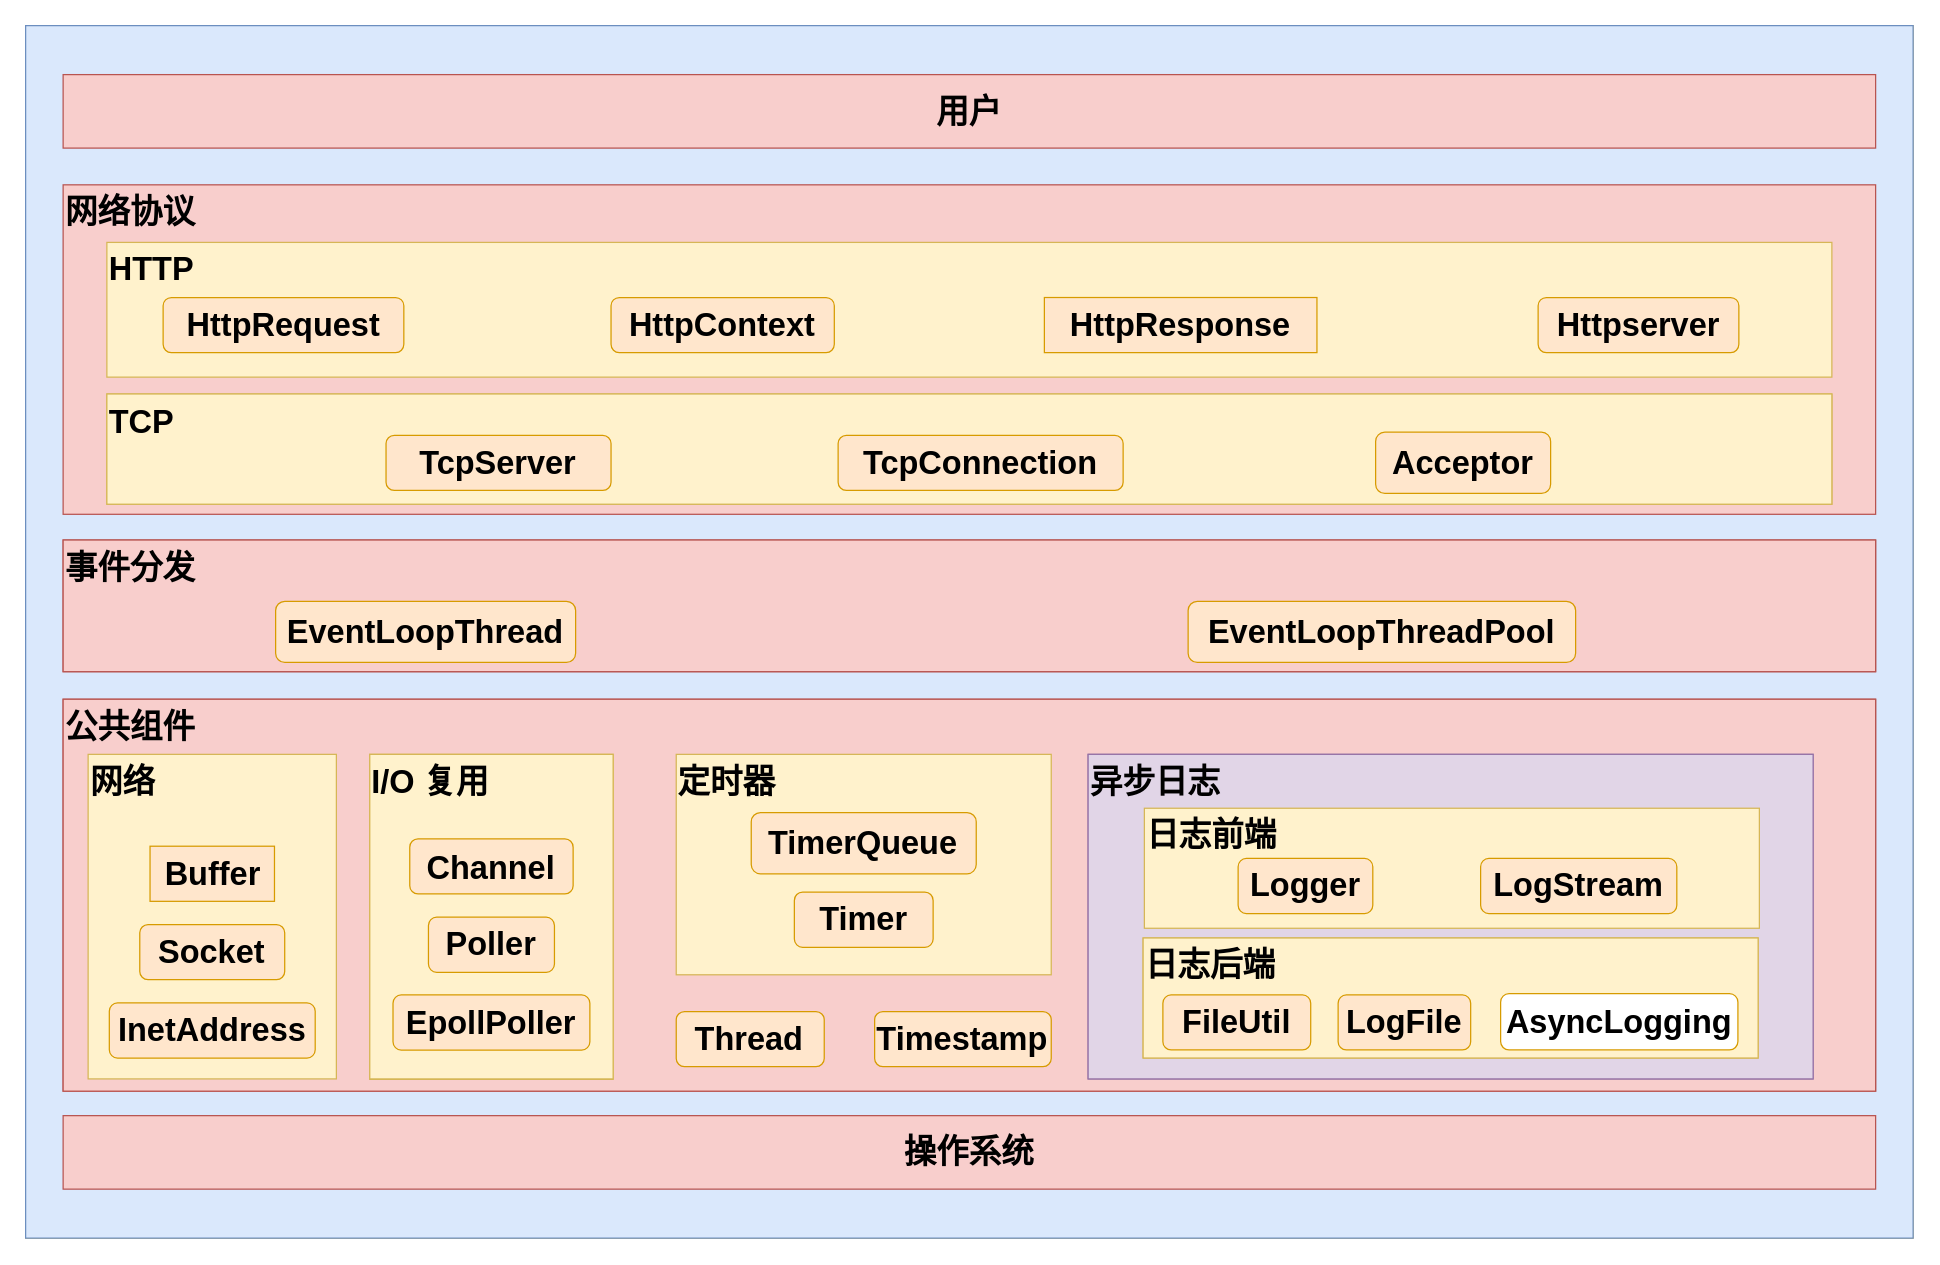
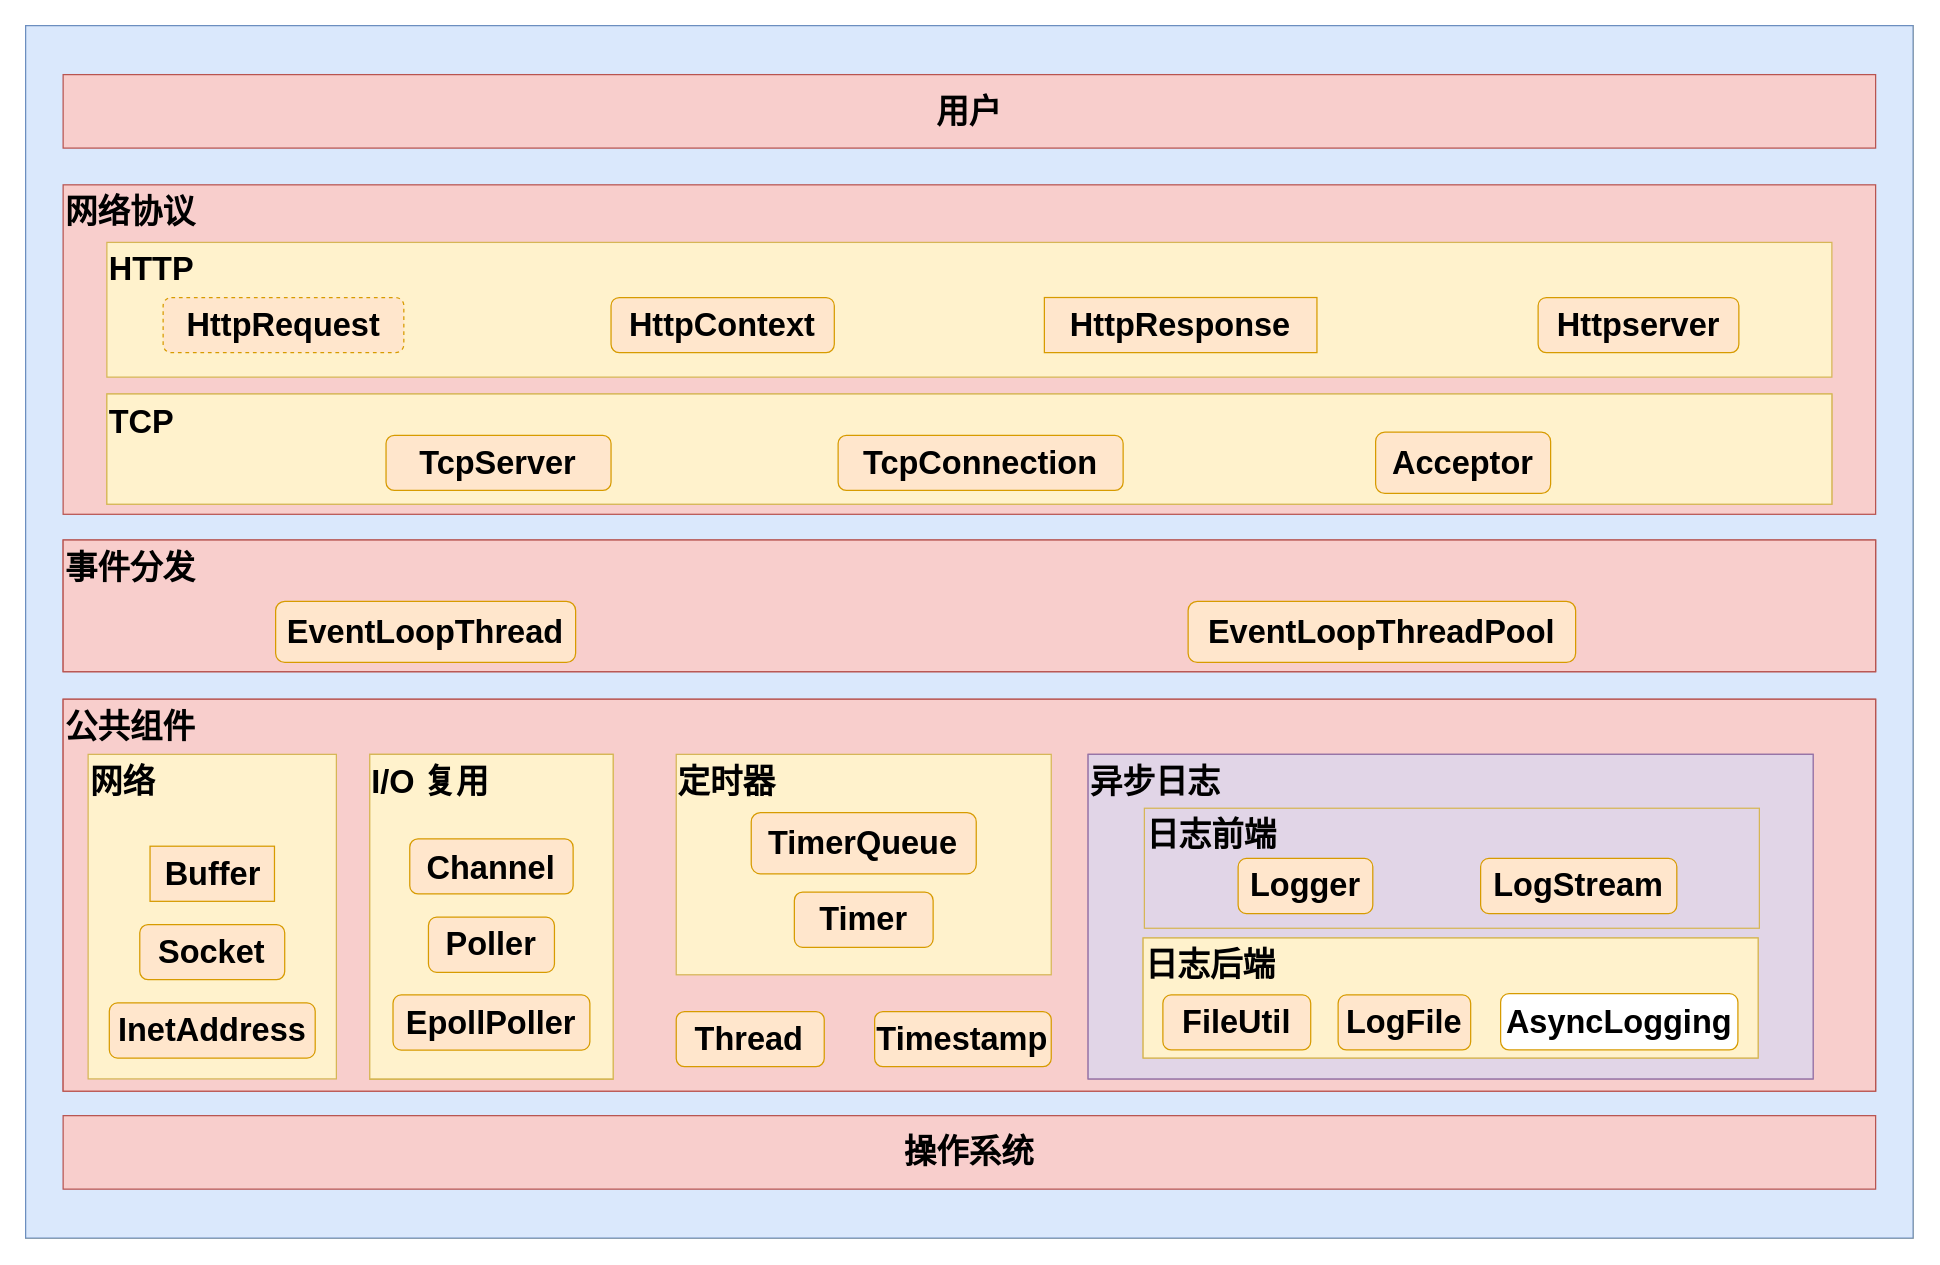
(283, 325) -> (283, 325)
(1452, 868) -> (1452, 868)
